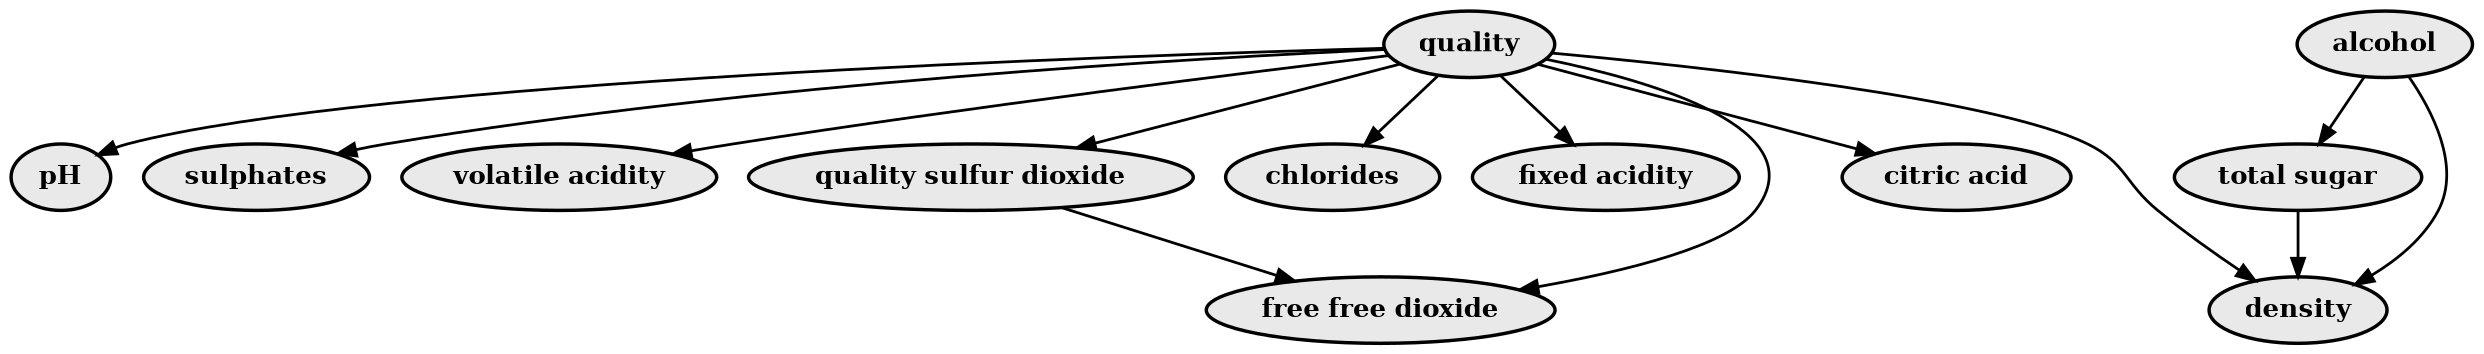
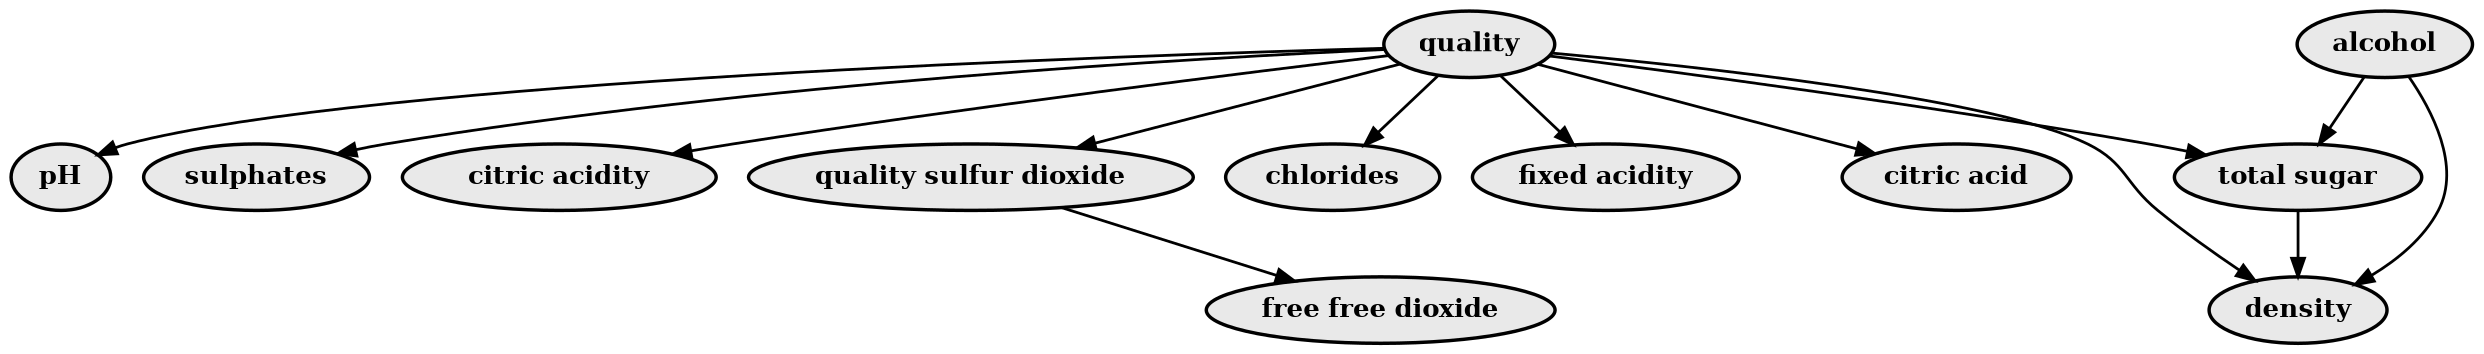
(559, 177) -> (559, 177)
(1768, 179) -> (1869, 99)
